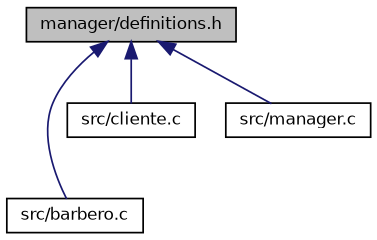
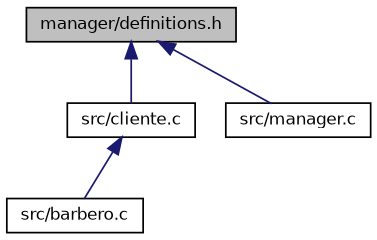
(49, 119) -> (98, 176)
